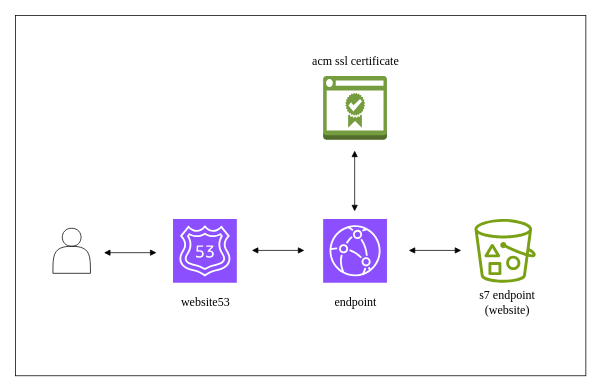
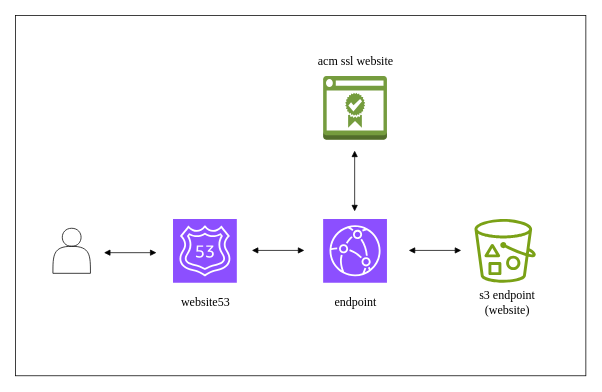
(356, 61) -> (356, 61)
(507, 302) -> (507, 302)
